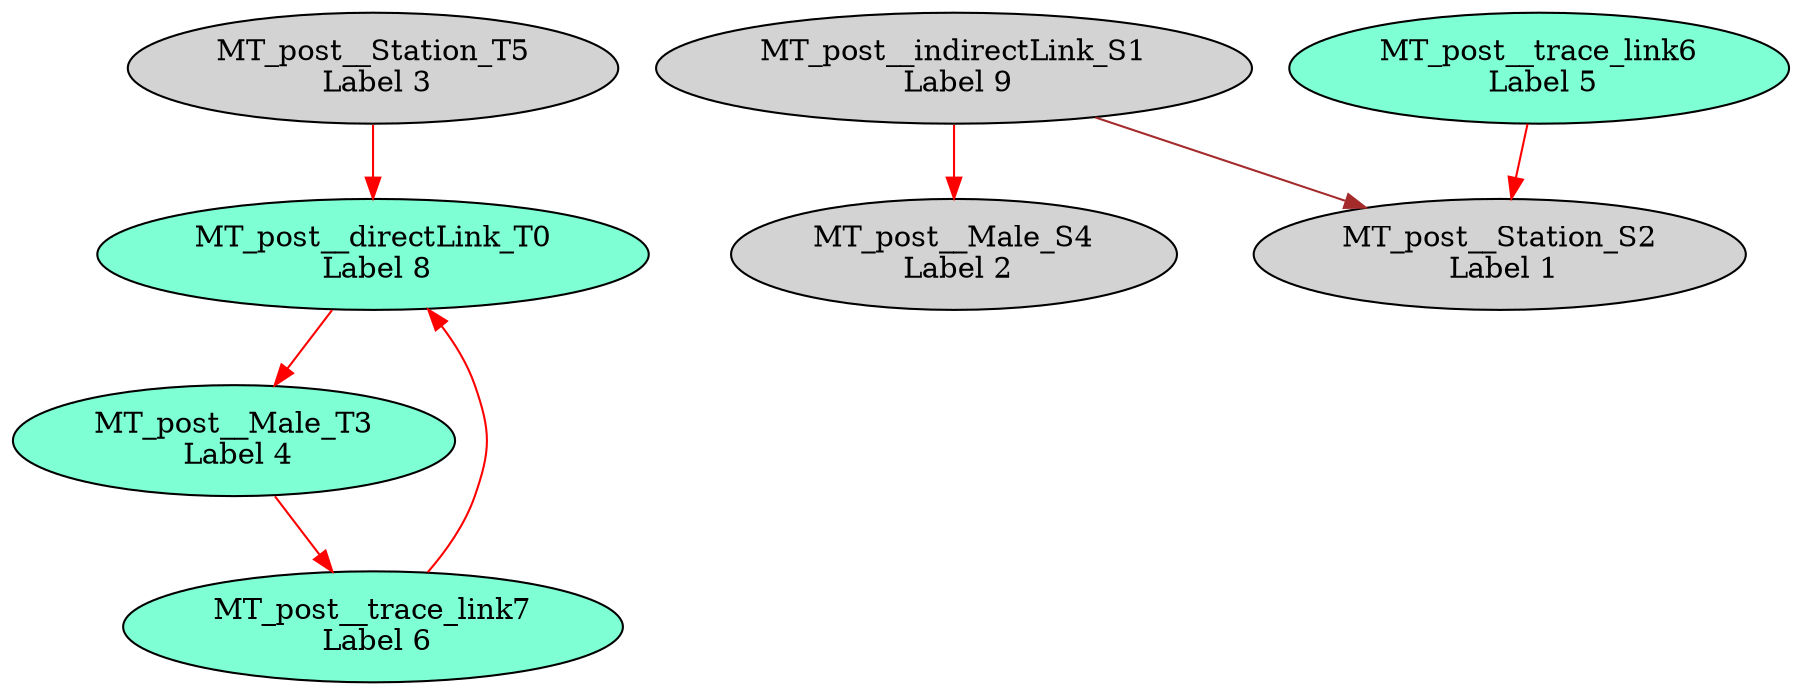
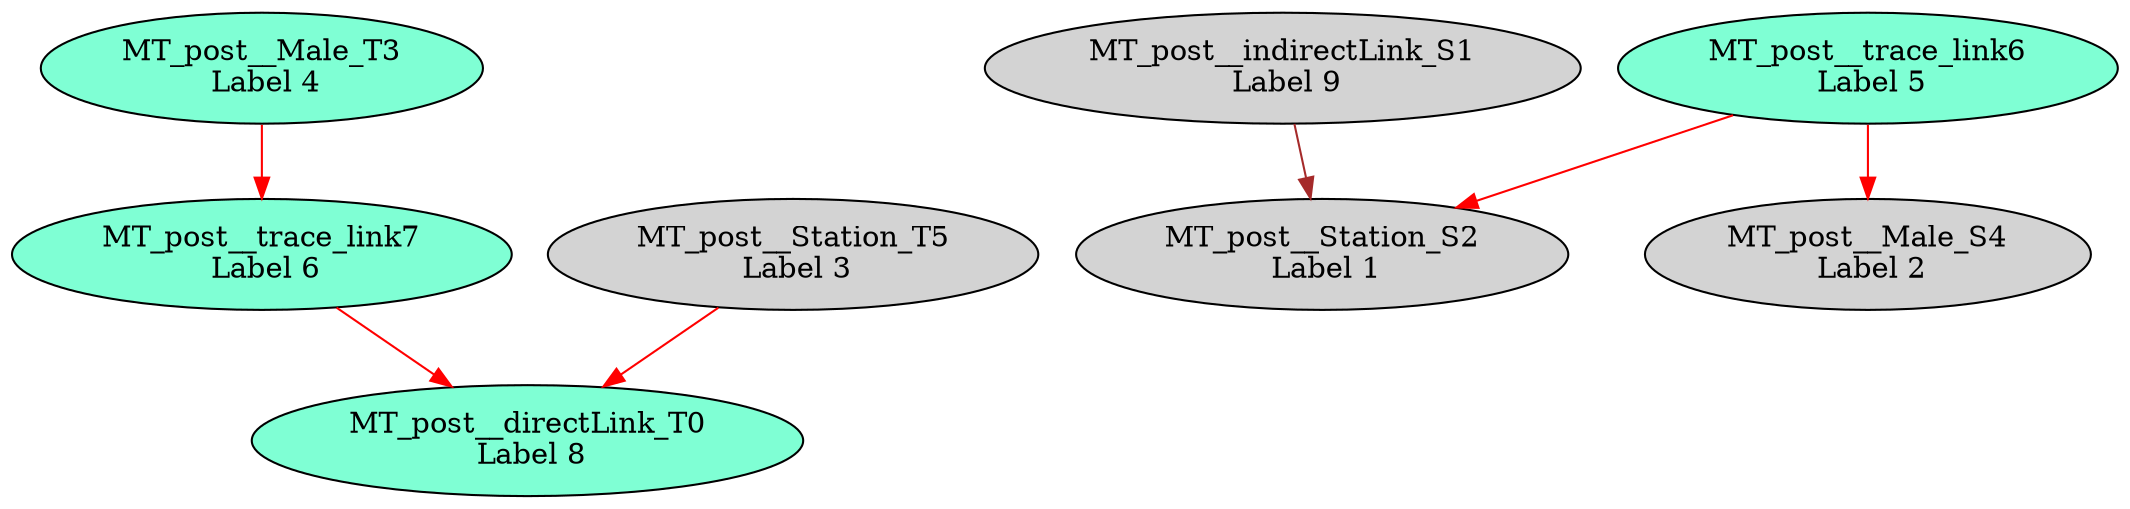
(954, 151) -> (1868, 151)
(310, 339) -> none
